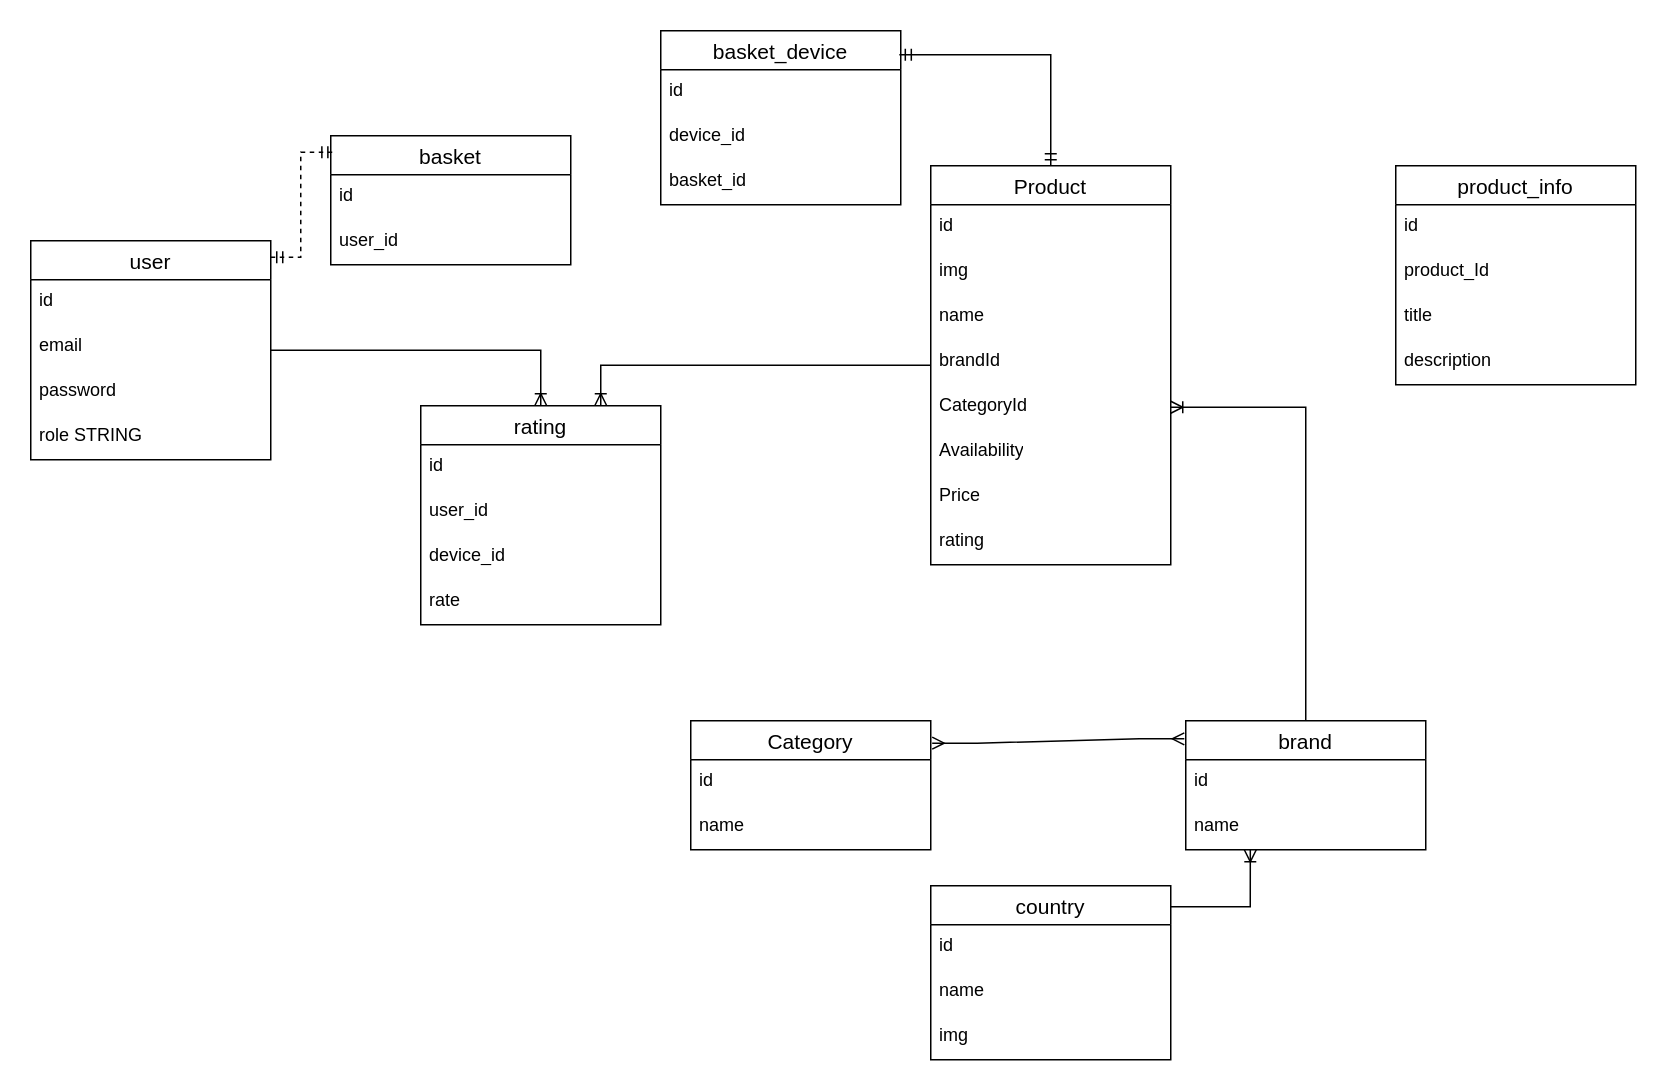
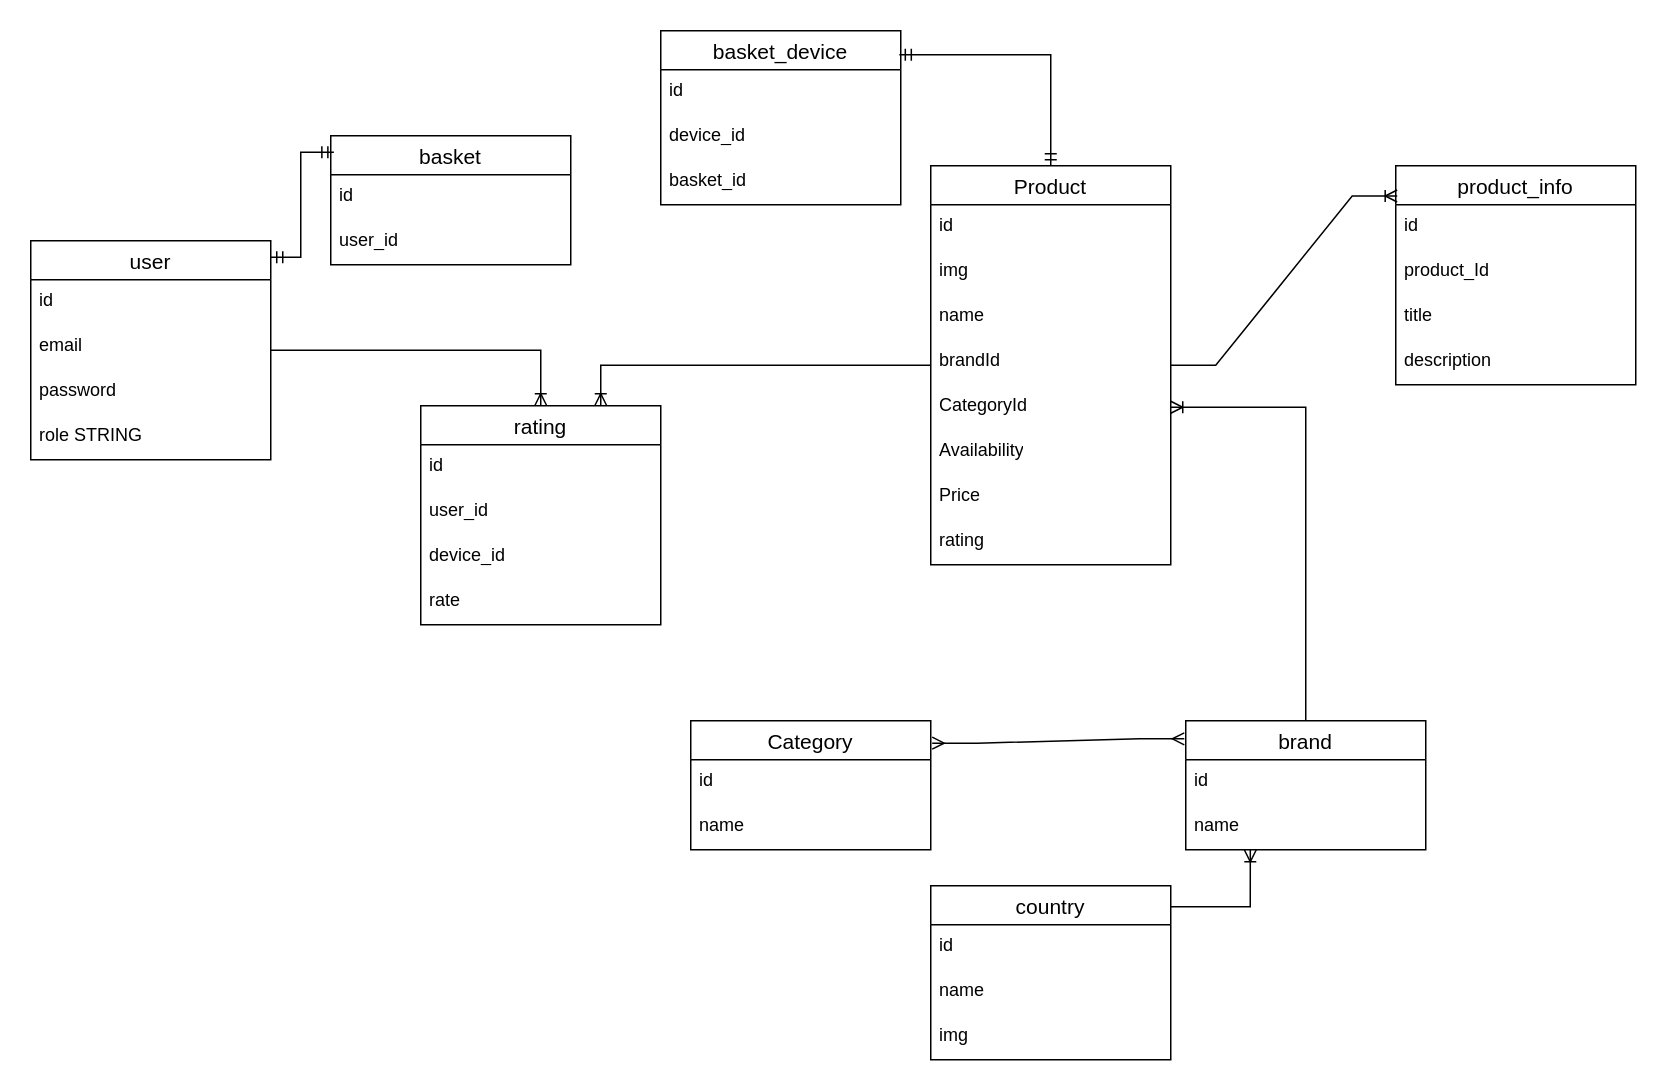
(301, 202) -> (301, 202)
none -> (1284, 281)
